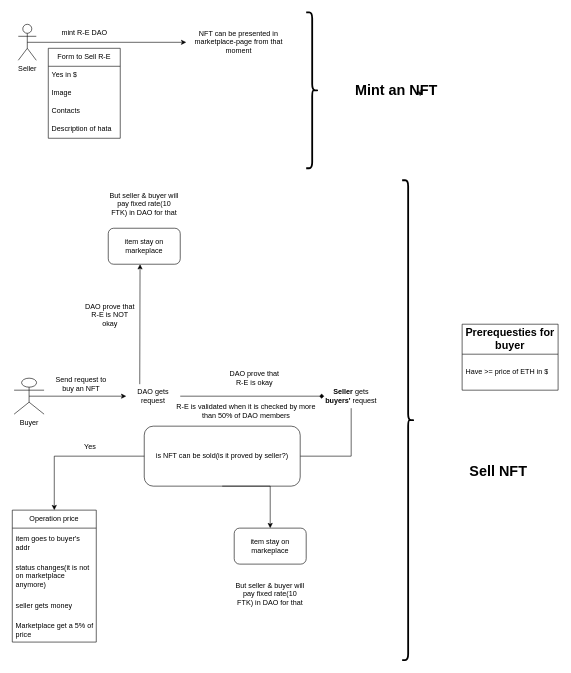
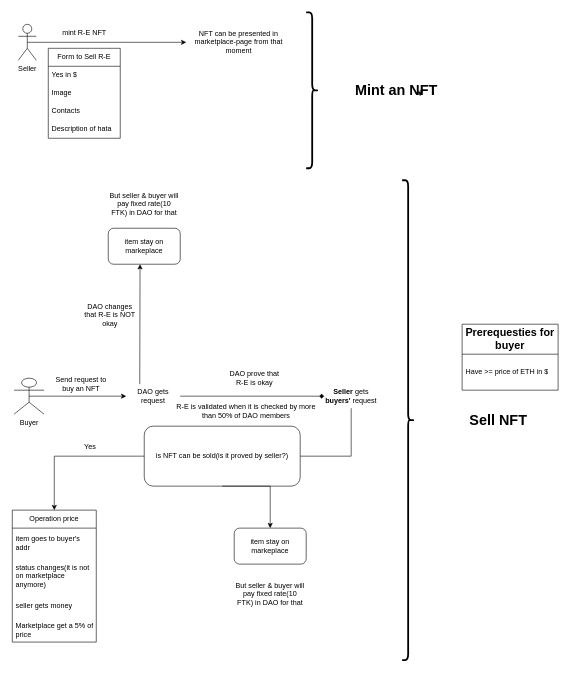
(85, 33) -> (85, 33)
(110, 315) -> (110, 315)
(498, 471) -> (498, 420)
